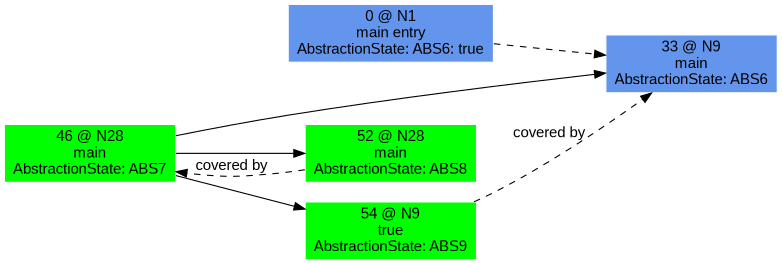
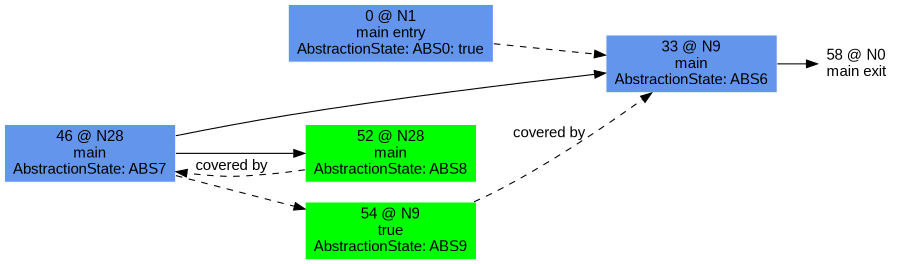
(391, 33) -> (391, 33)
none -> (856, 64)
(90, 153) -> (90, 153)
(235, 191) -> (235, 191)
